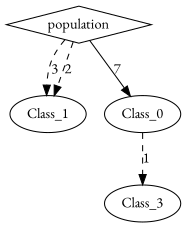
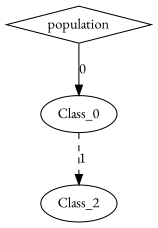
(117, 69) -> (83, 69)
(48, 114) -> none
(143, 203) -> (79, 203)
